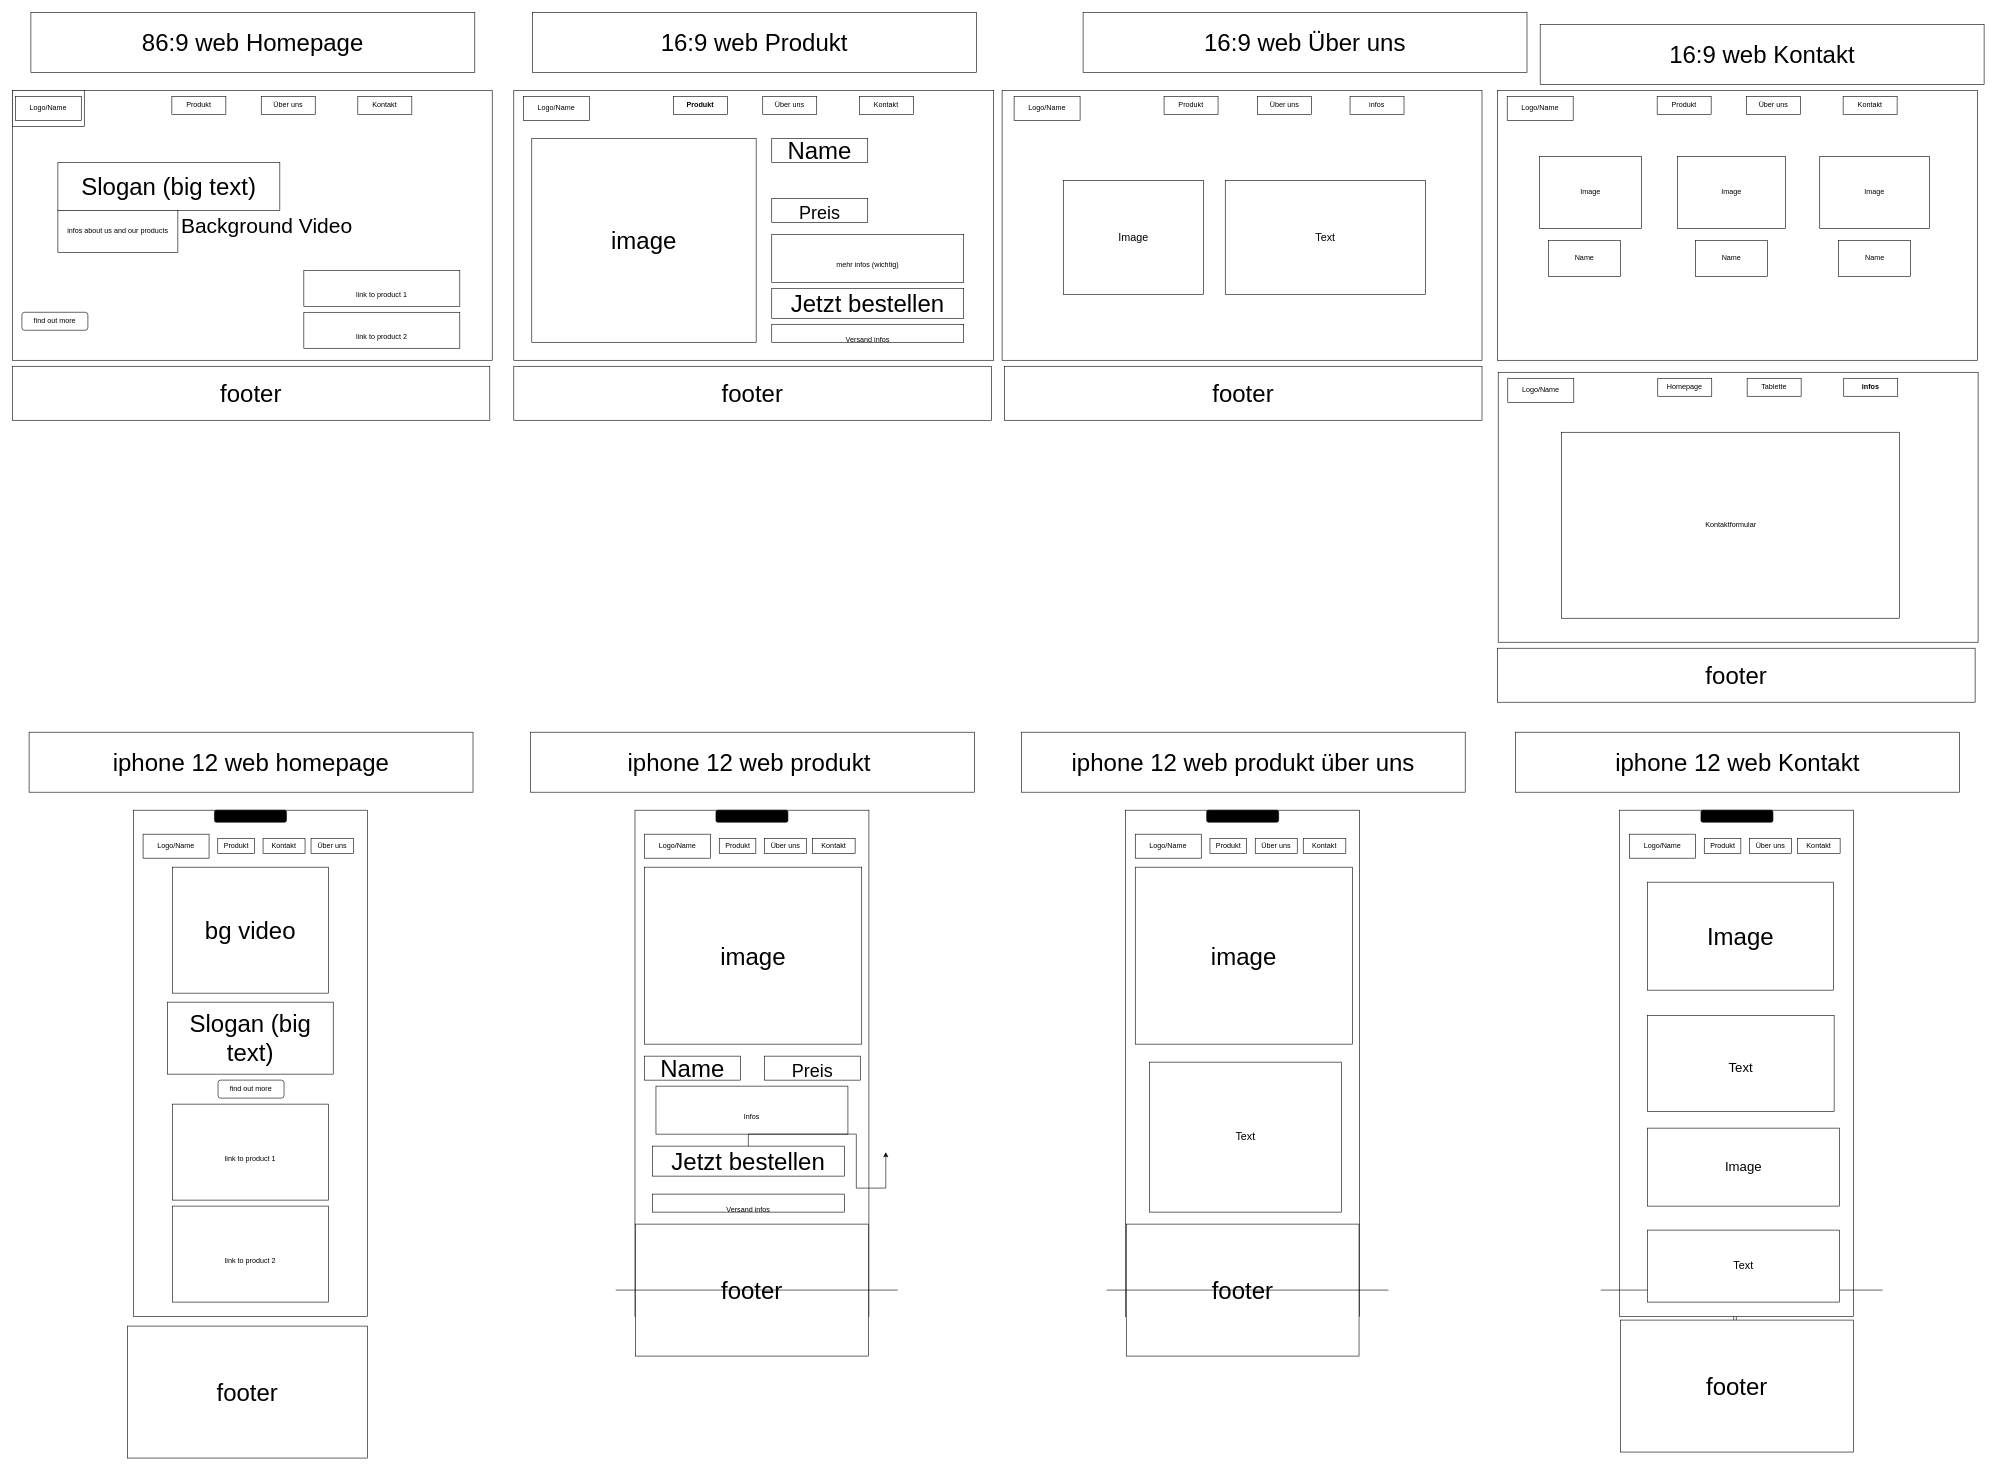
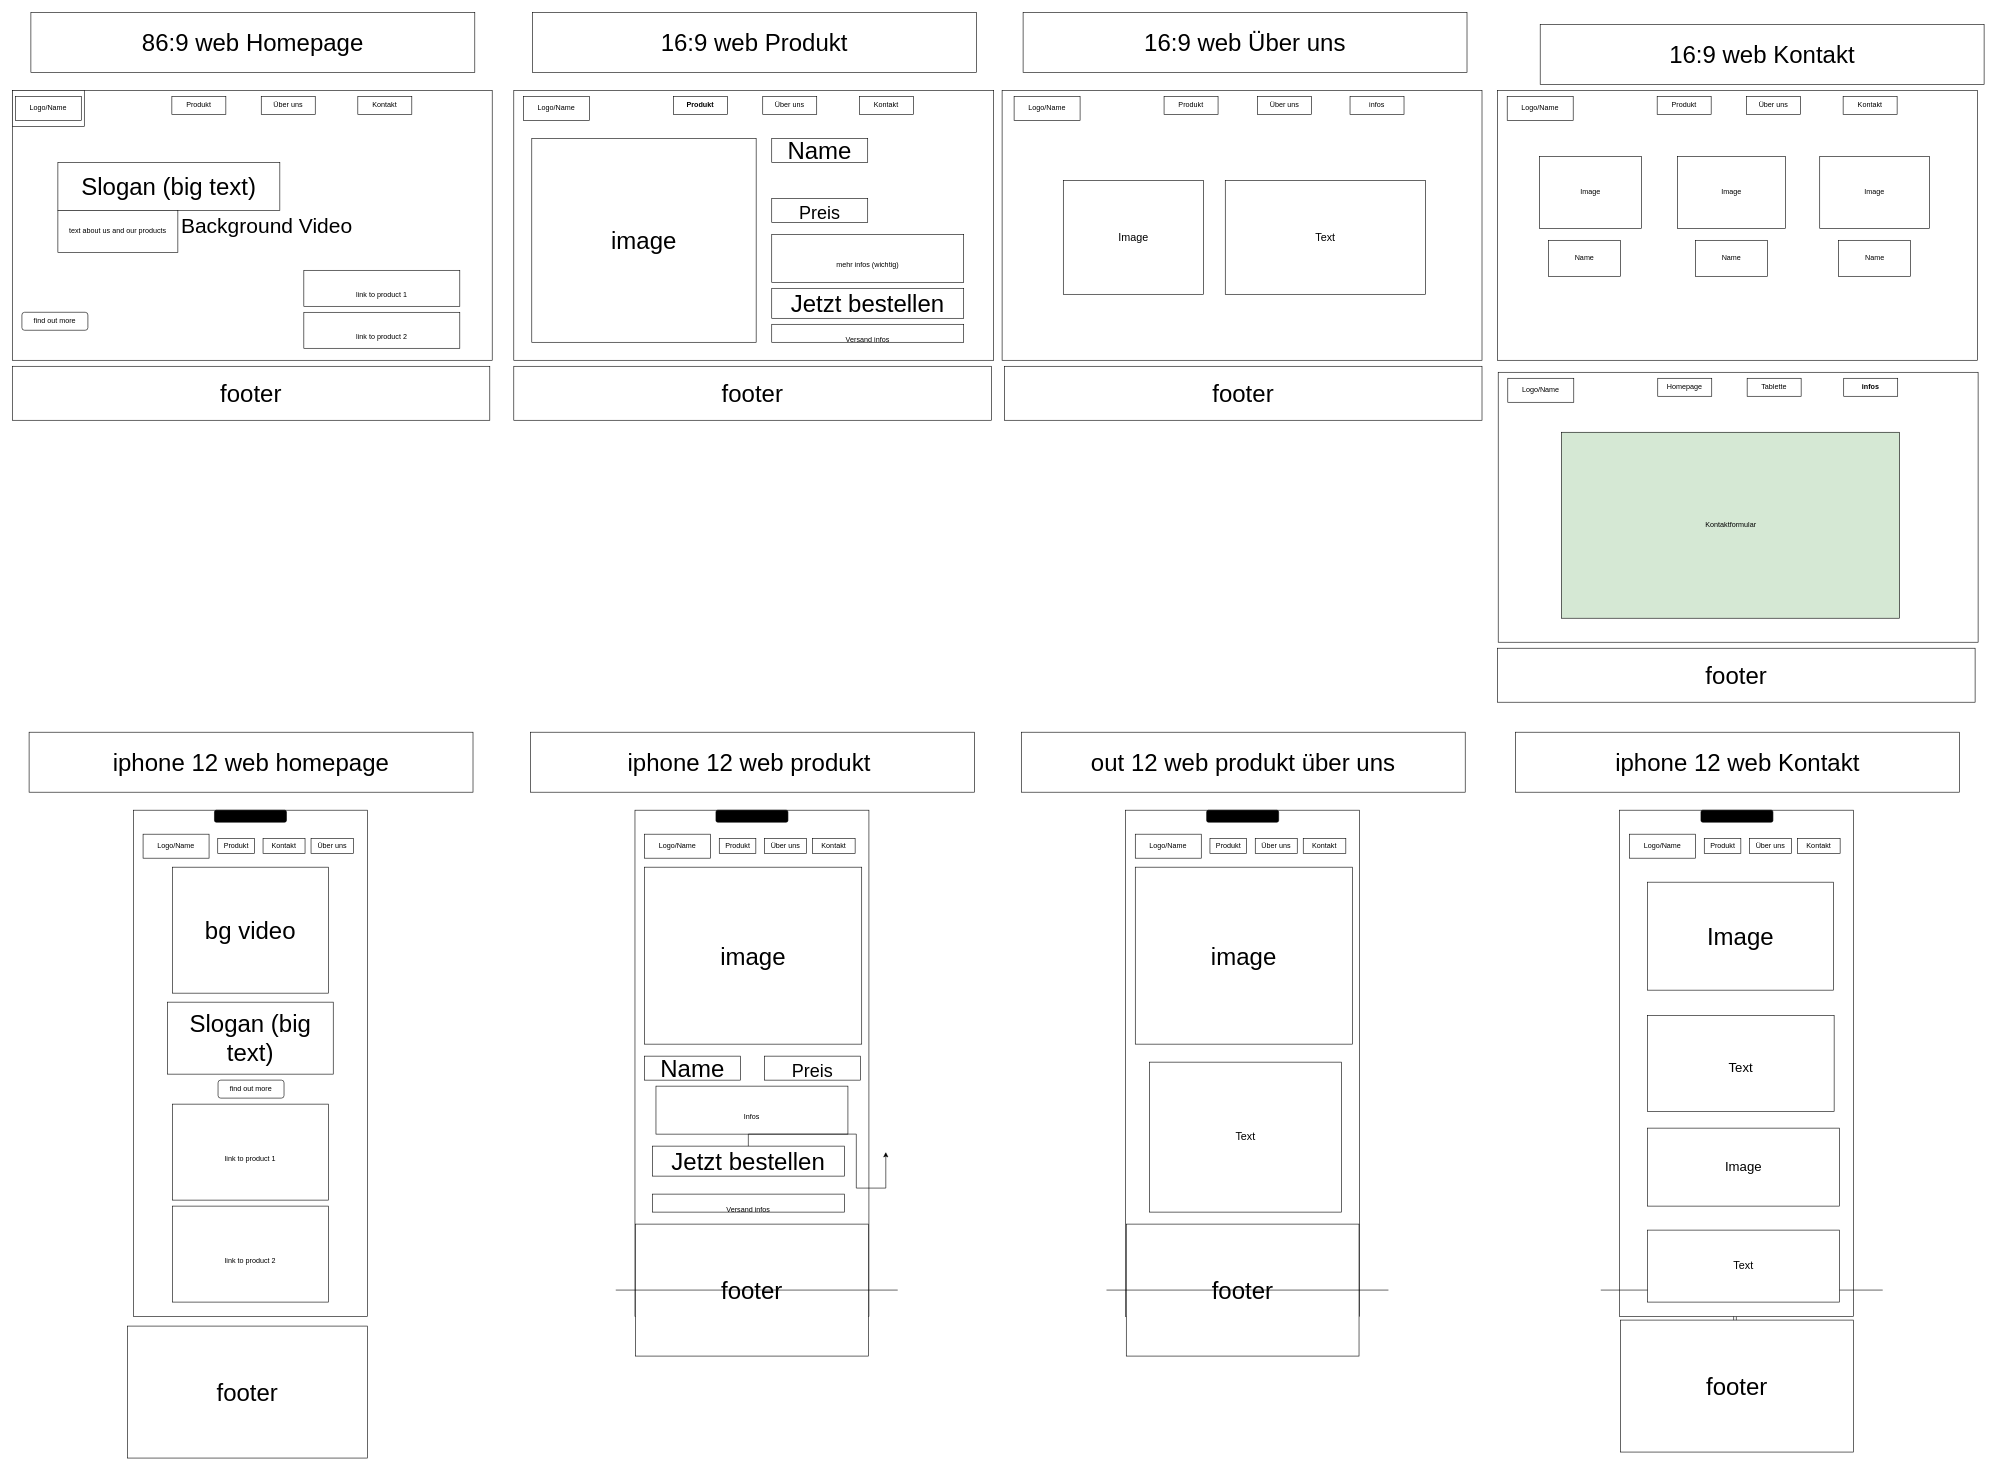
(1305, 42) -> (1245, 42)
(118, 231) -> (118, 231)
(1731, 525) -> (1731, 525)
(1244, 762) -> (1244, 762)
